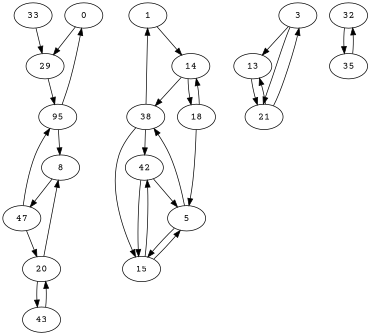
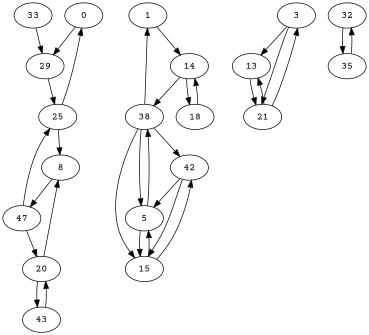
(58, 117) -> (58, 117)
(194, 164) -> (140, 164)
